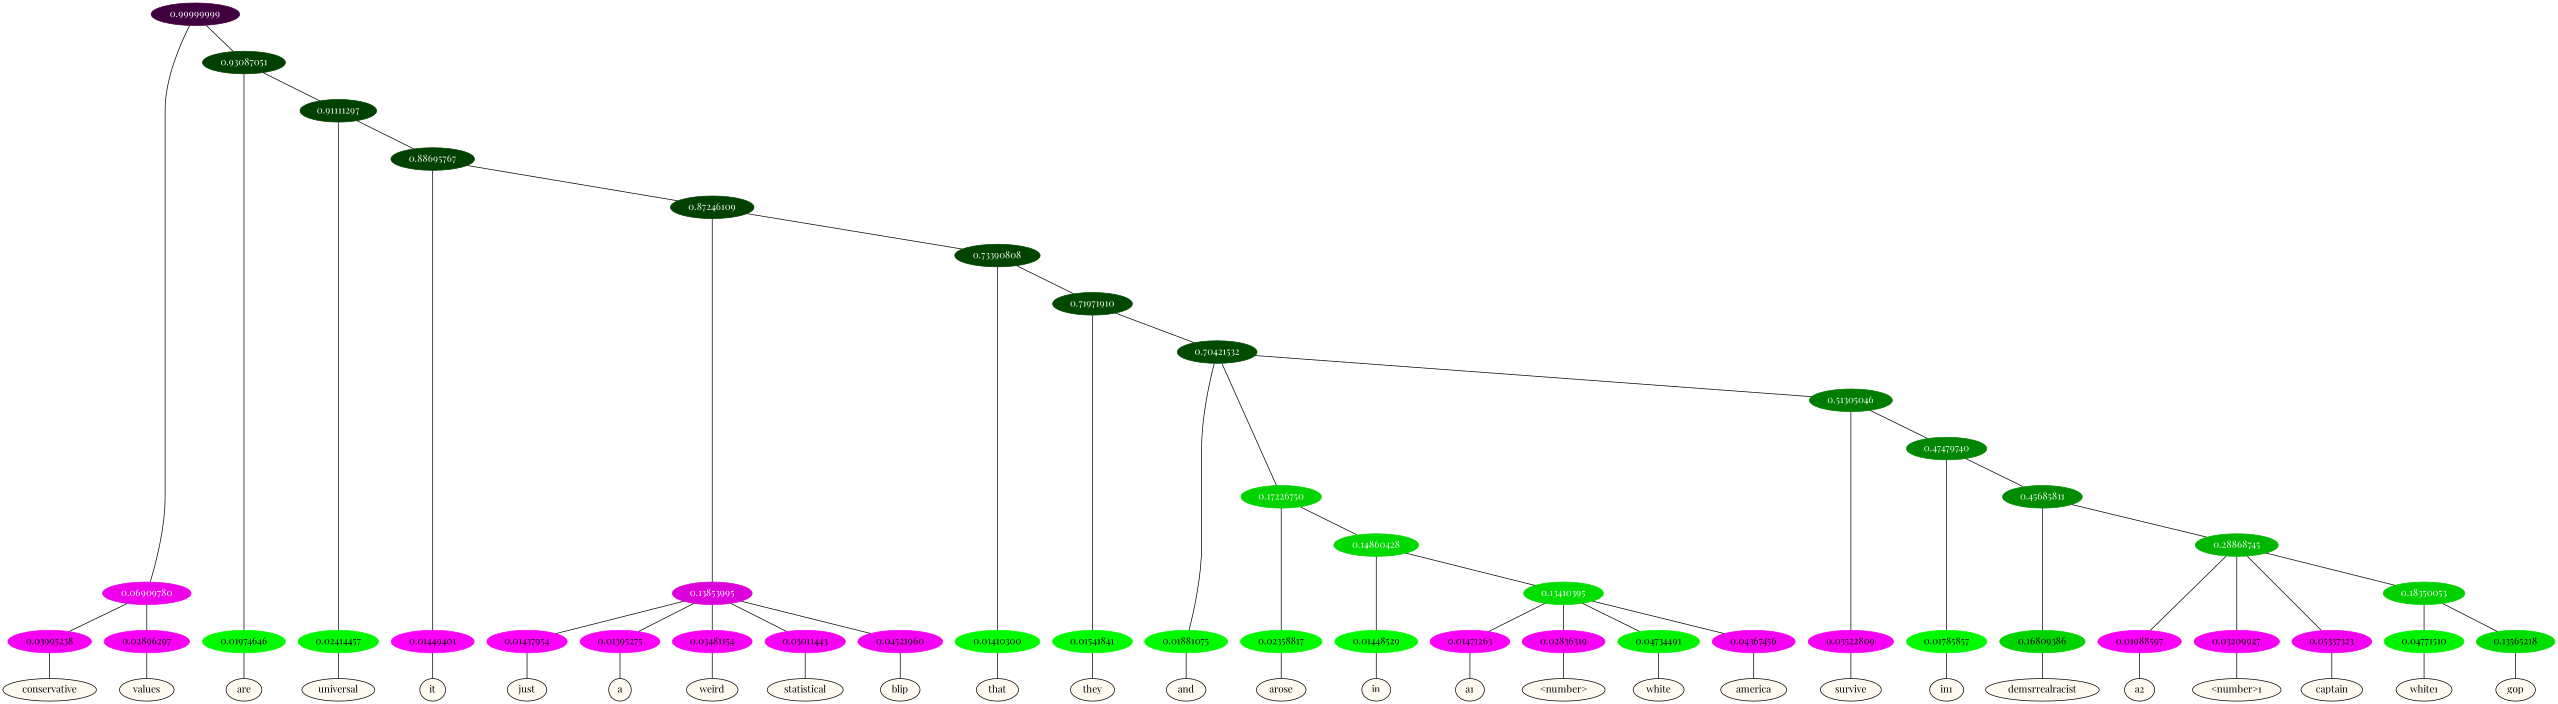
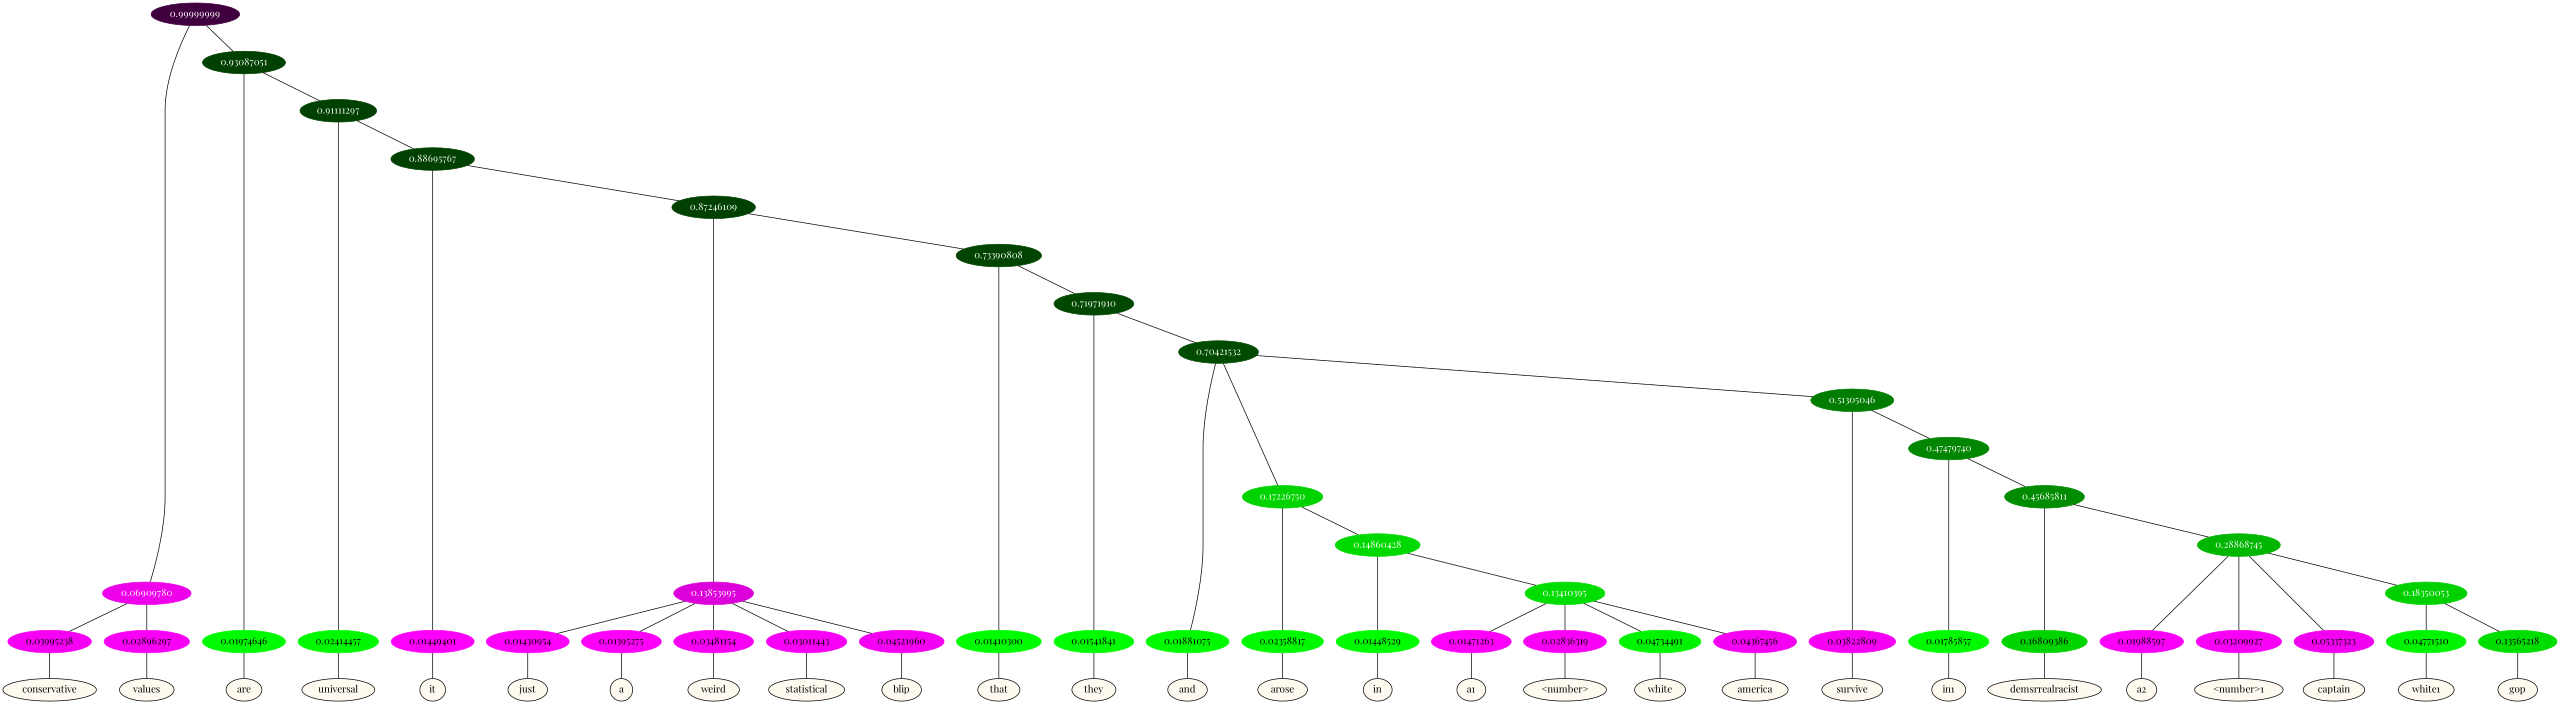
(527, 642) -> (528, 642)
(1851, 642) -> (1852, 642)
